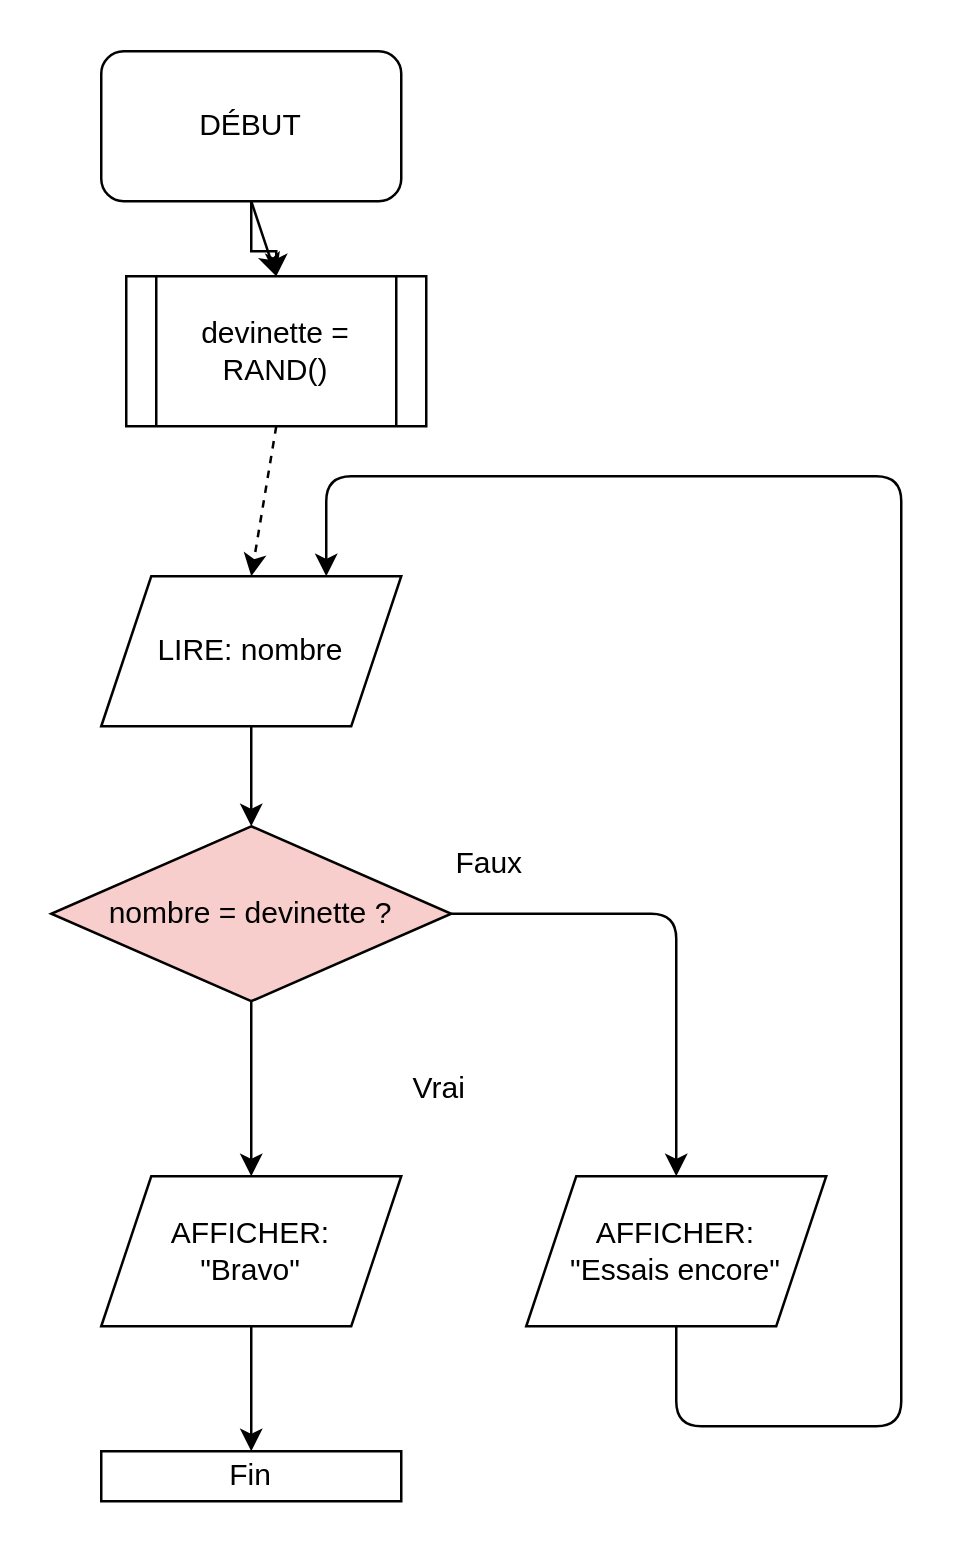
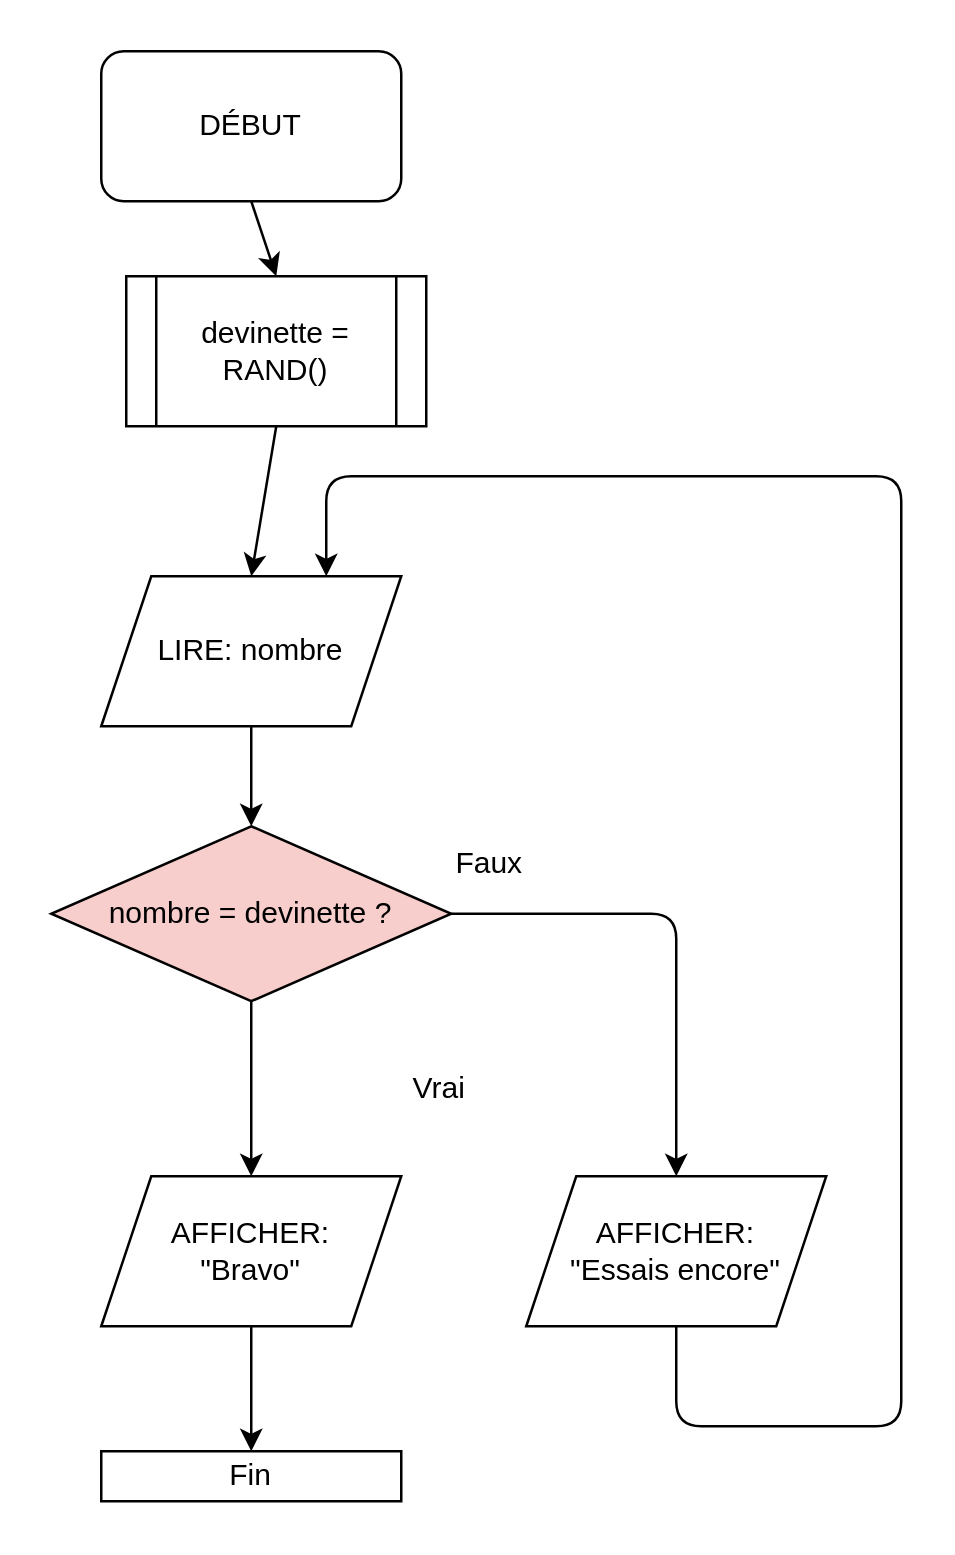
(251, 238) -> none
(265, 495) -> (265, 495)
